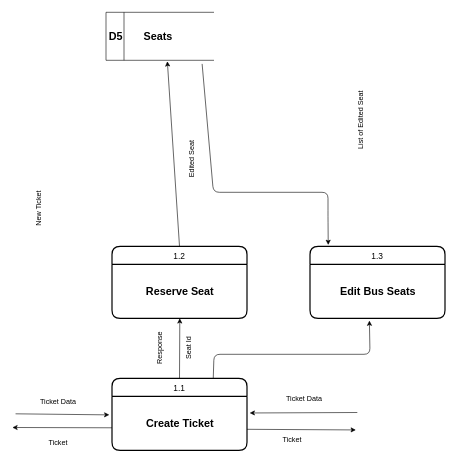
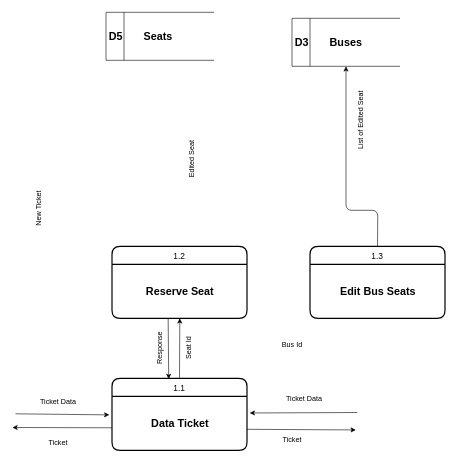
none -> (346, 42)
(208, 128) -> none
(175, 185) -> none
none -> (377, 236)
none -> (292, 342)
none -> (168, 356)
(213, 370) -> none
(180, 423) -> (180, 423)
